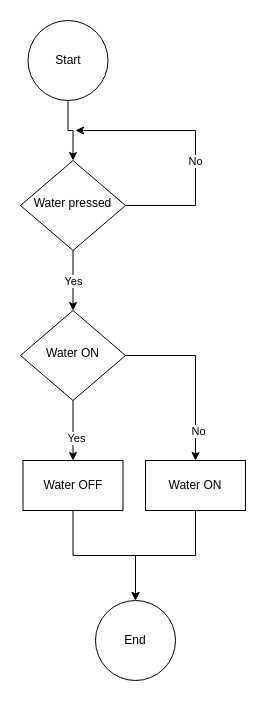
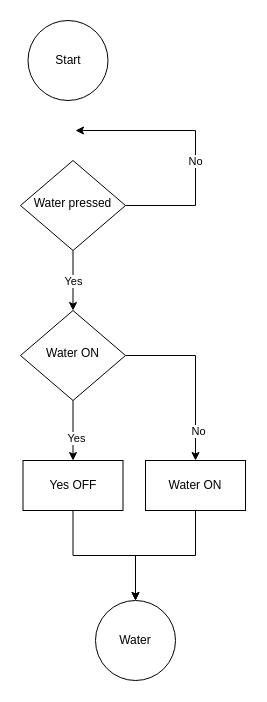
(68, 130) -> none
(74, 486) -> (74, 486)
(136, 641) -> (136, 641)
